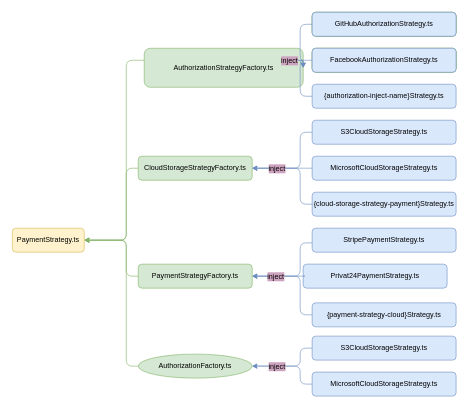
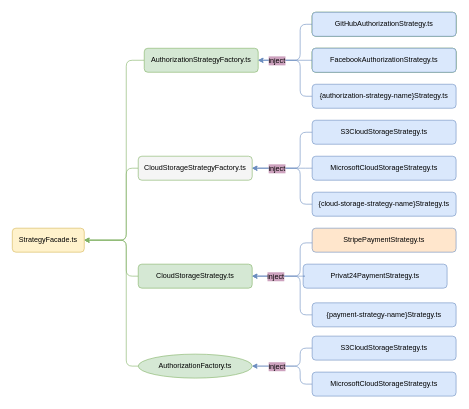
(224, 68) -> (201, 60)
(384, 96) -> (384, 96)
(195, 168) -> (195, 168)
(384, 204) -> (384, 204)
(48, 240) -> (48, 240)
(384, 240) -> (384, 240)
(195, 276) -> (195, 276)
(384, 315) -> (384, 315)
